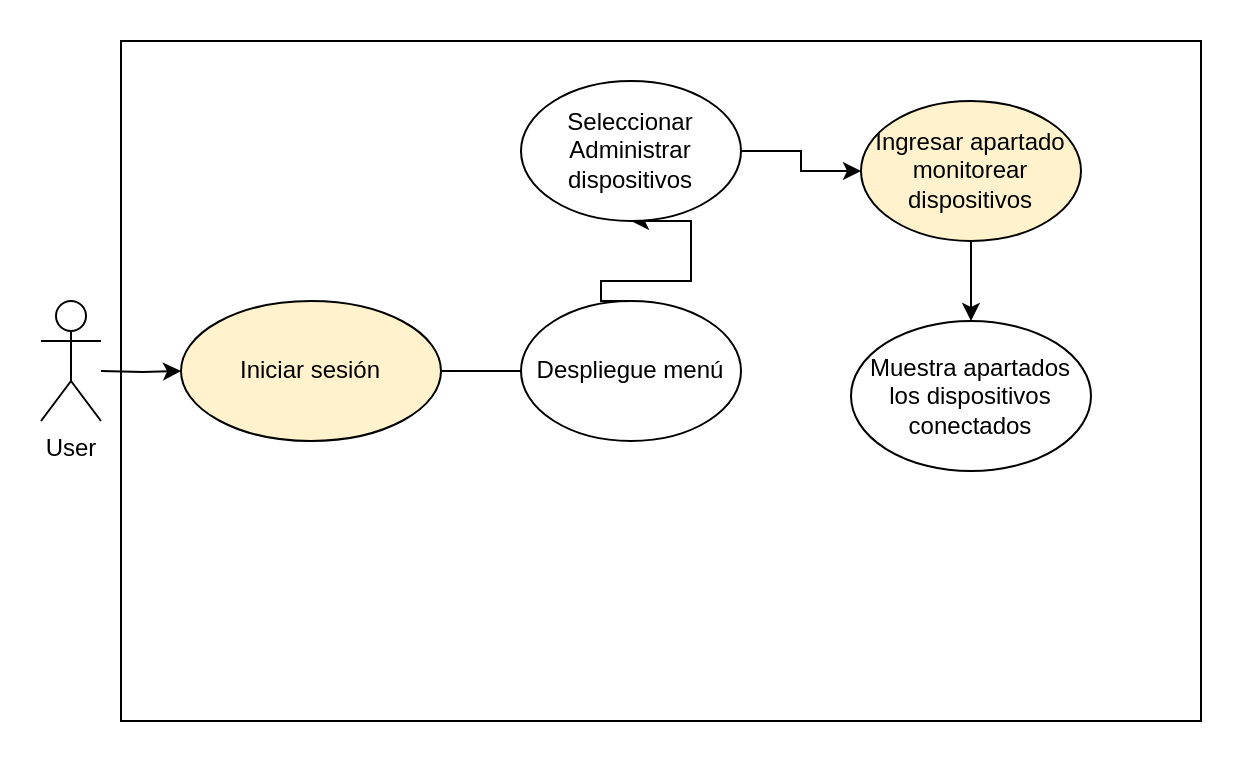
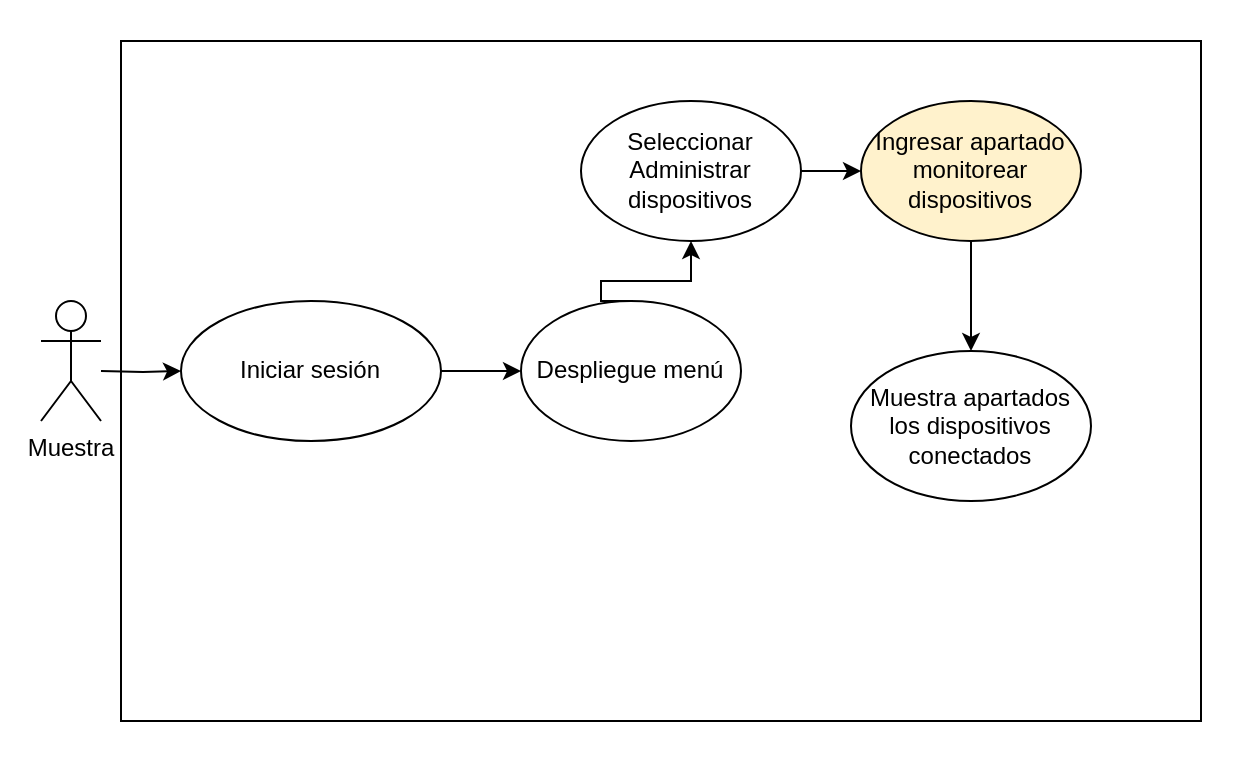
(631, 151) -> (691, 171)
(311, 371) -> (311, 371)
(511, 371) -> (506, 371)
(971, 396) -> (971, 426)
(72, 449) -> (72, 449)
